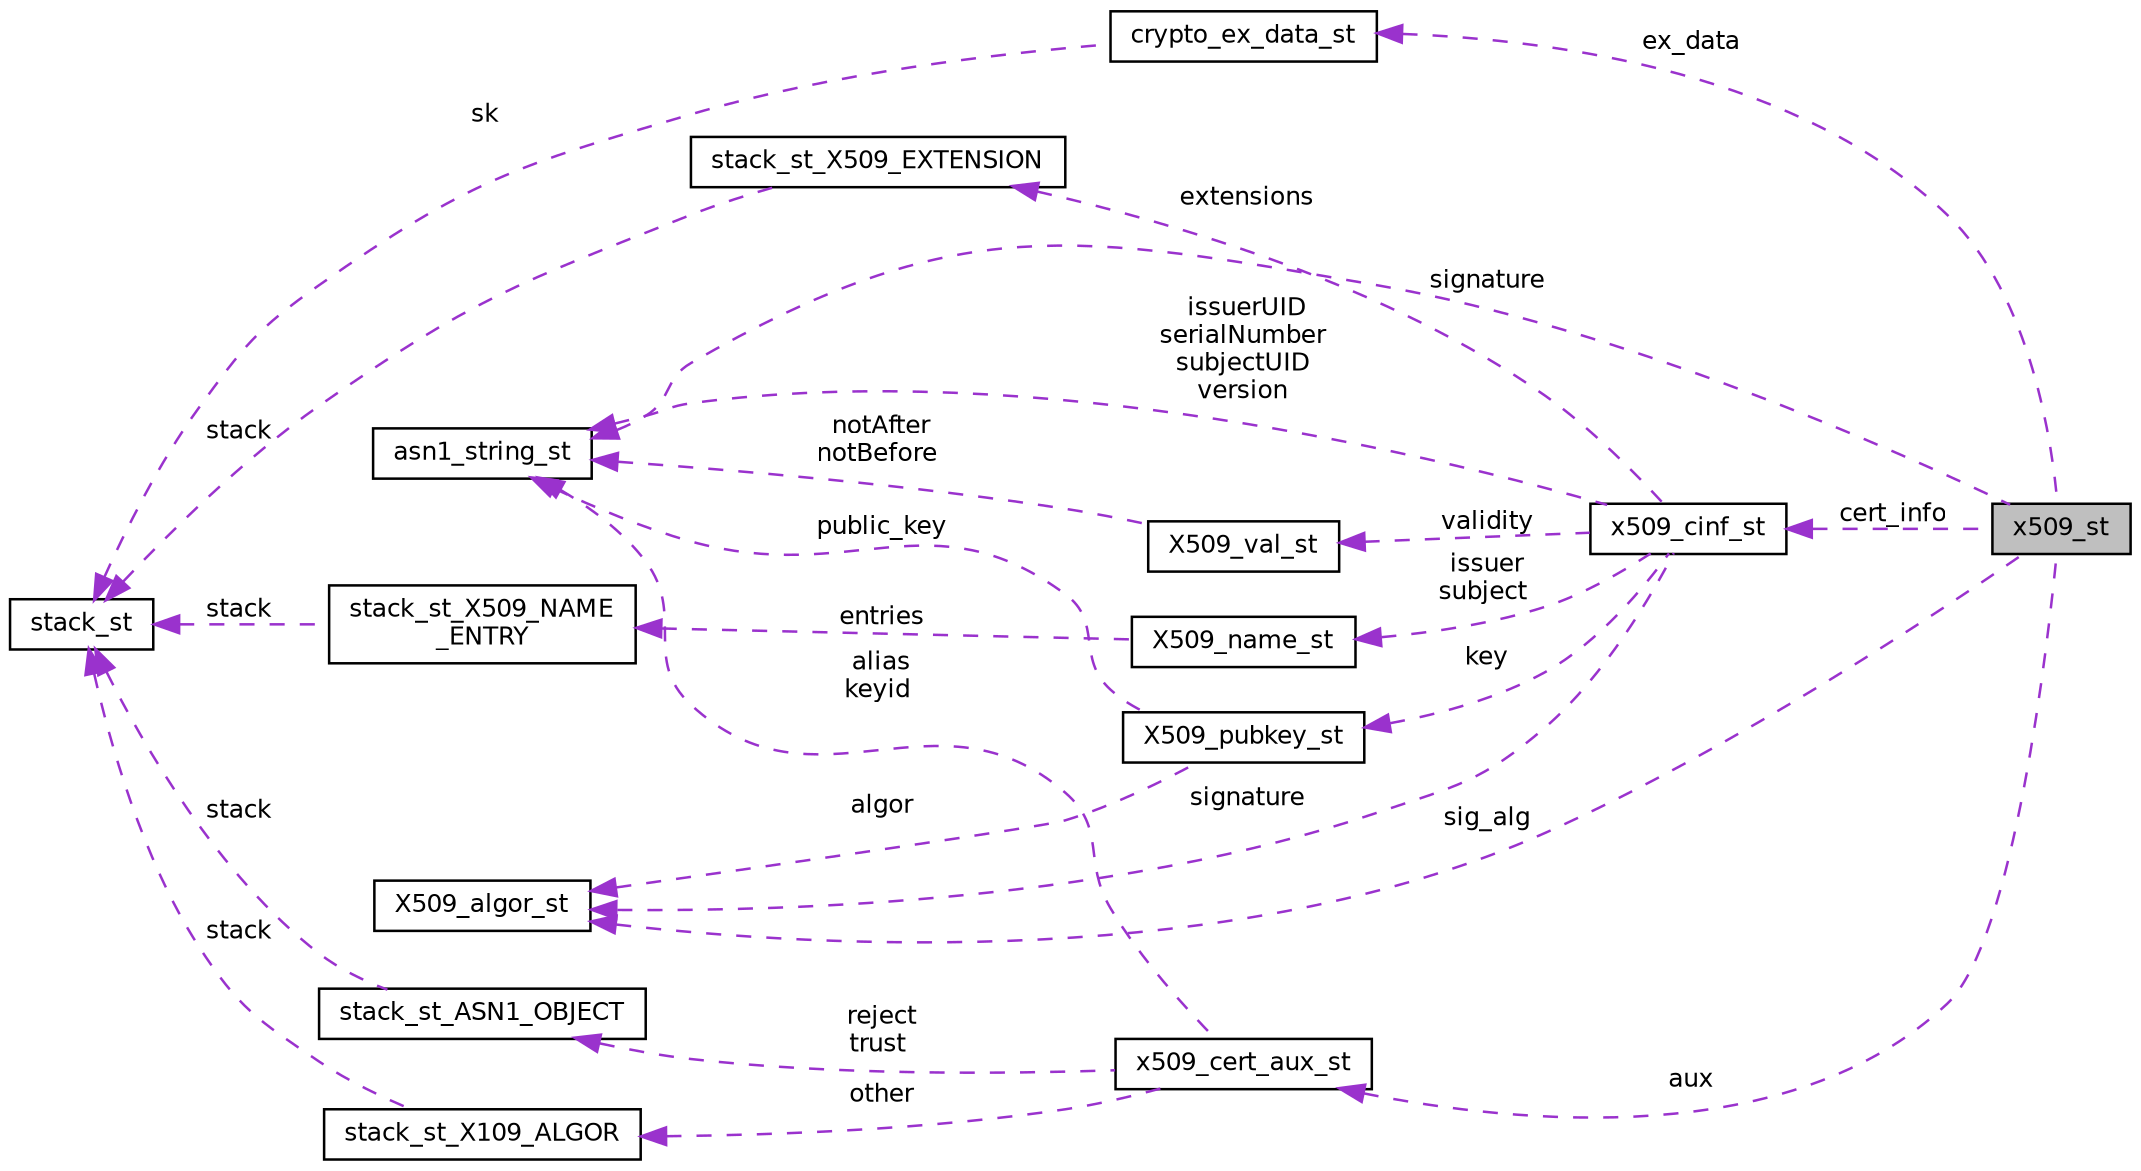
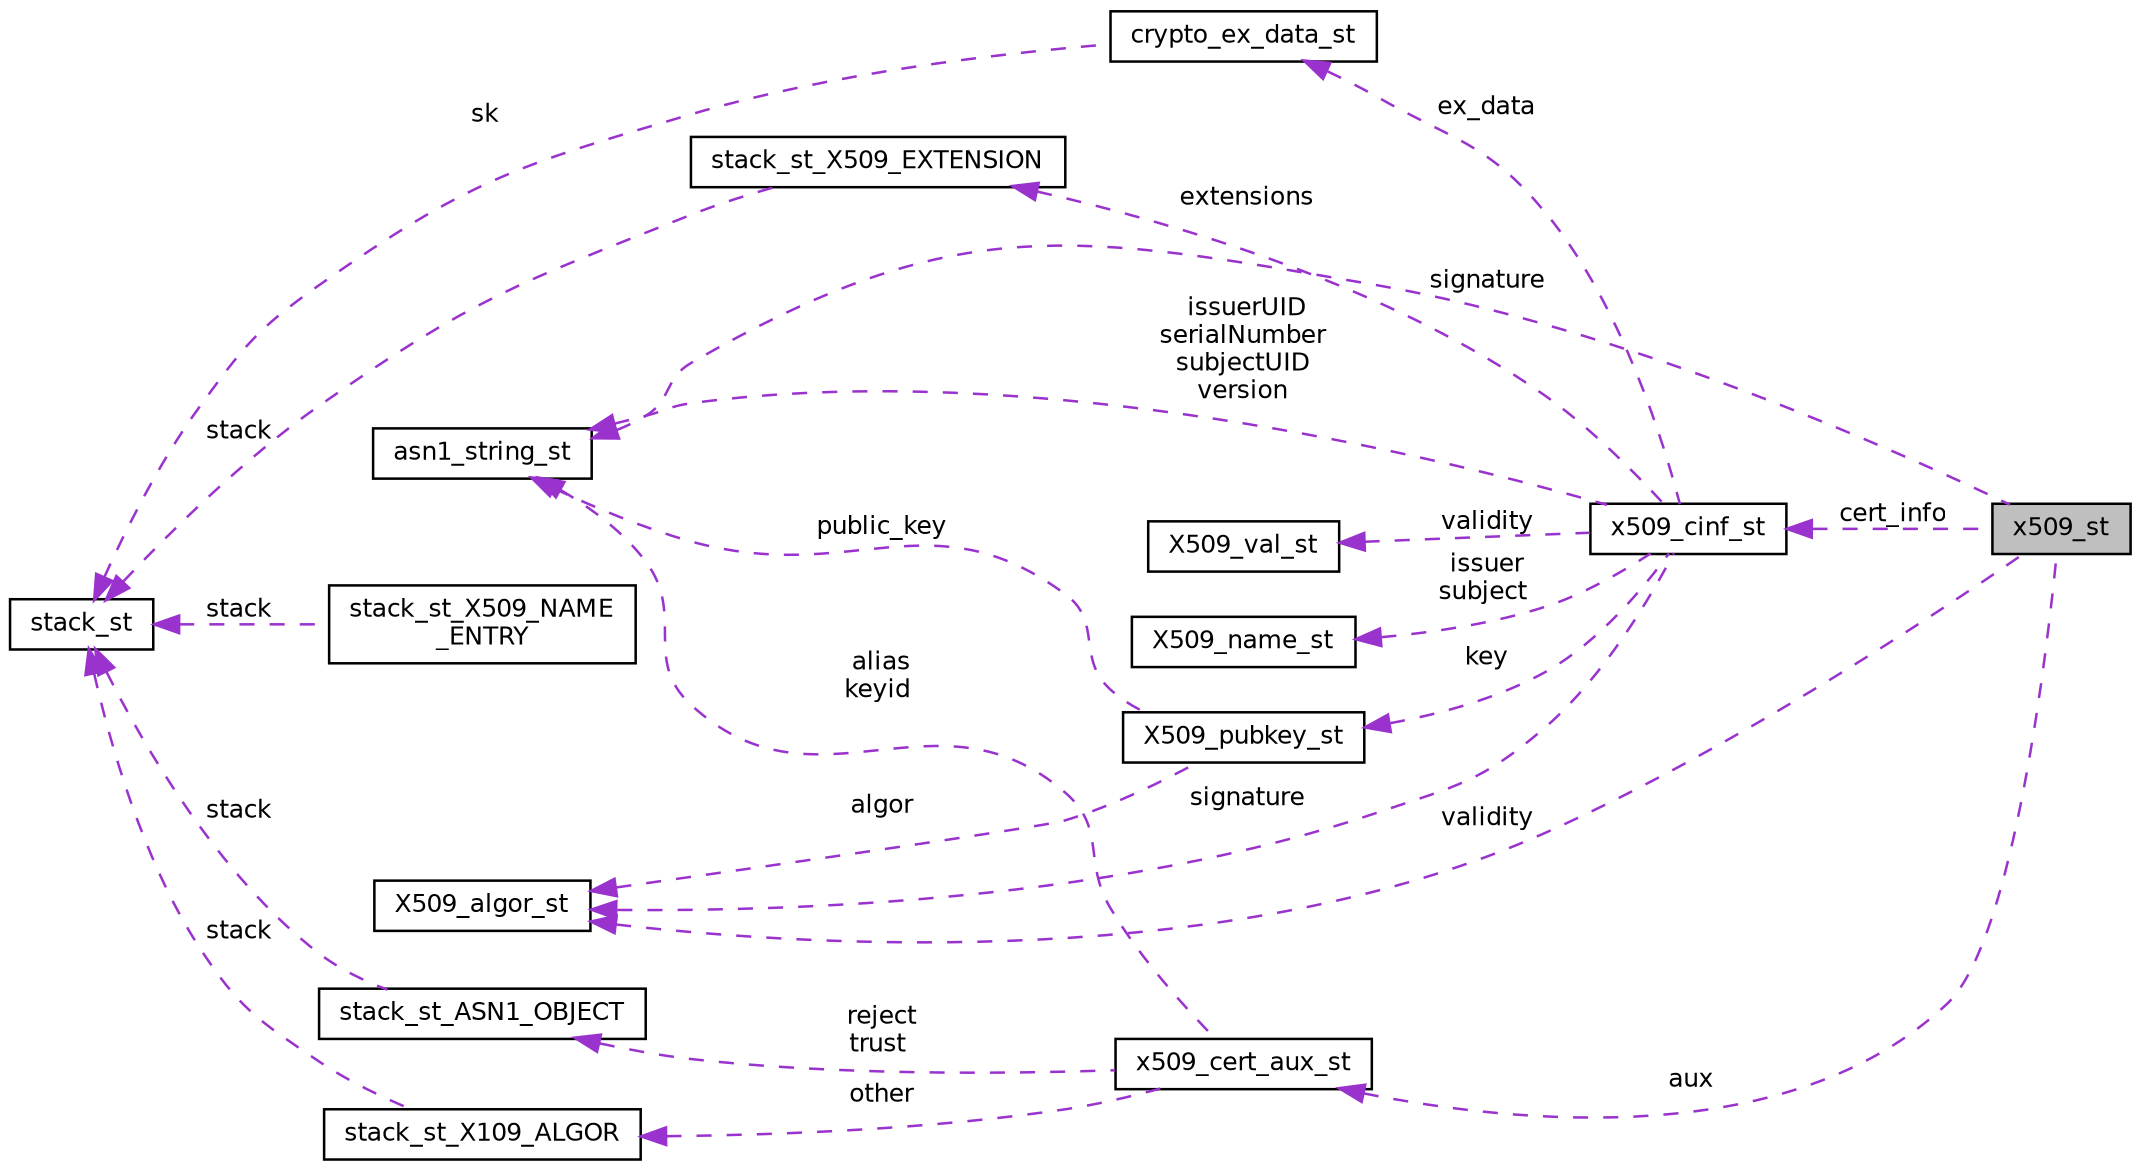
(1837, 137) -> (1564, 237)
(884, 485) -> none
(897, 634) -> none
(1484, 819) -> (1484, 819)
